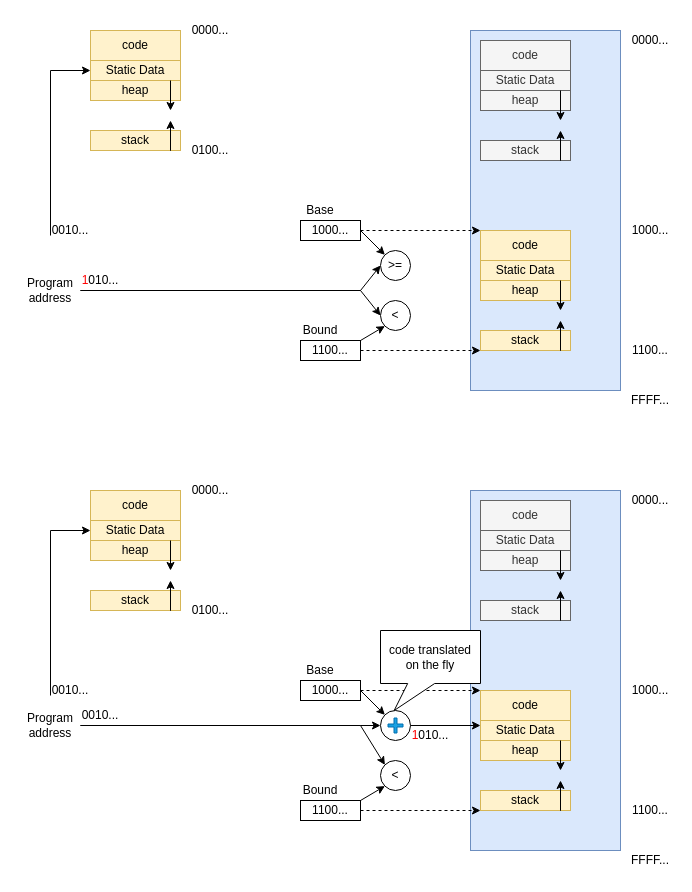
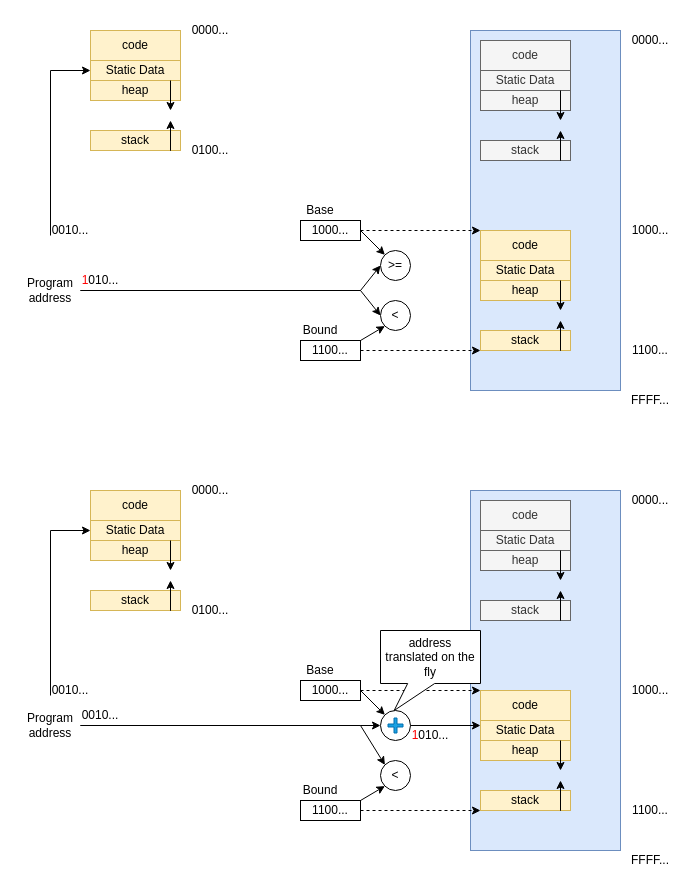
(431, 658) -> (431, 658)
